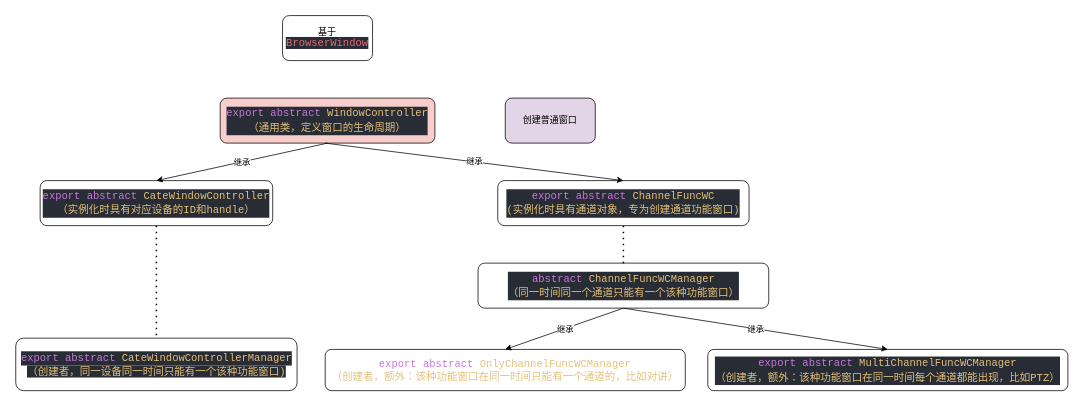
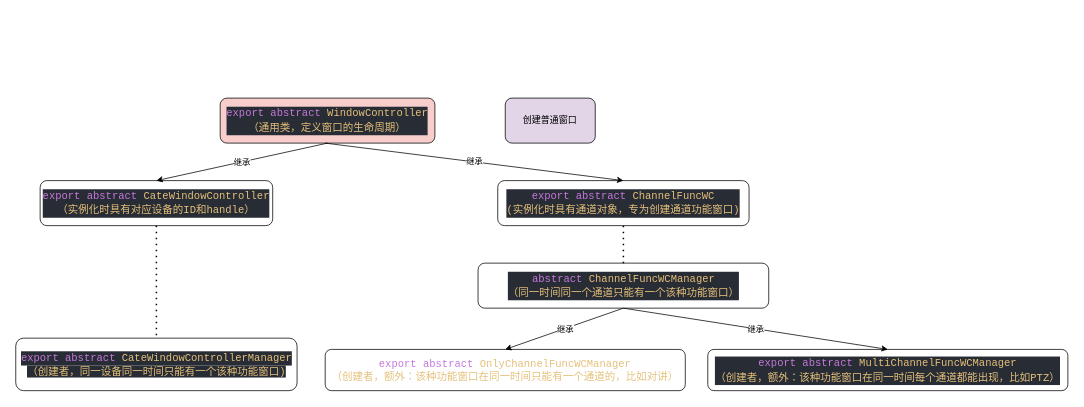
(327, 38) -> none
